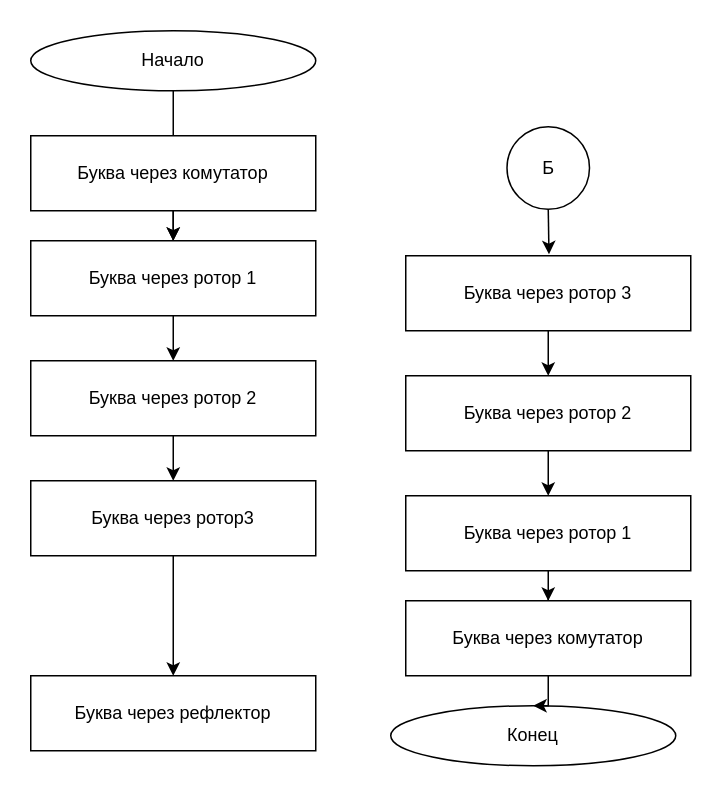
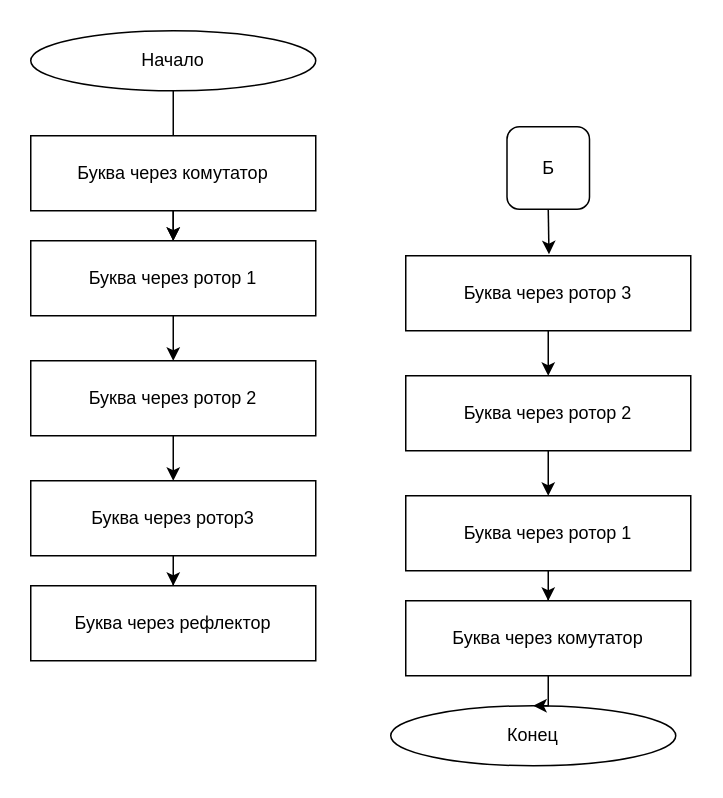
(548, 168) -> (548, 168)
(173, 713) -> (173, 623)
